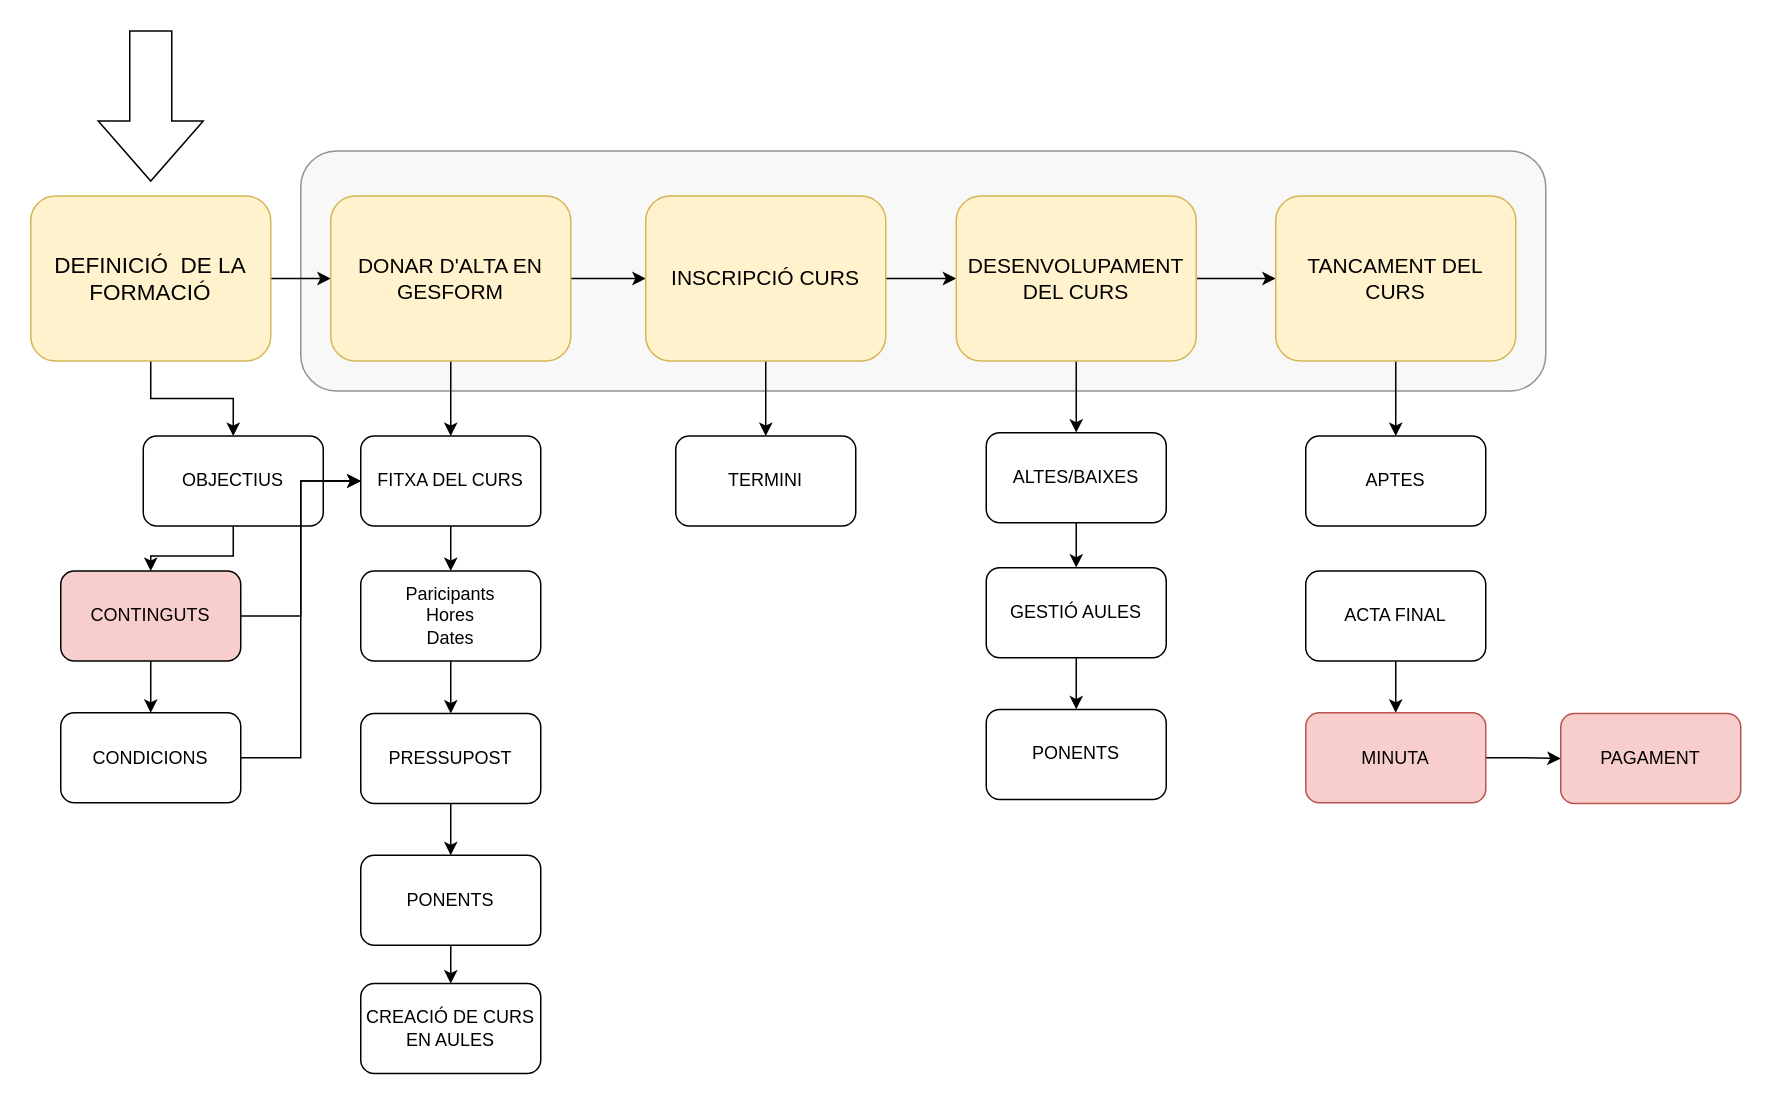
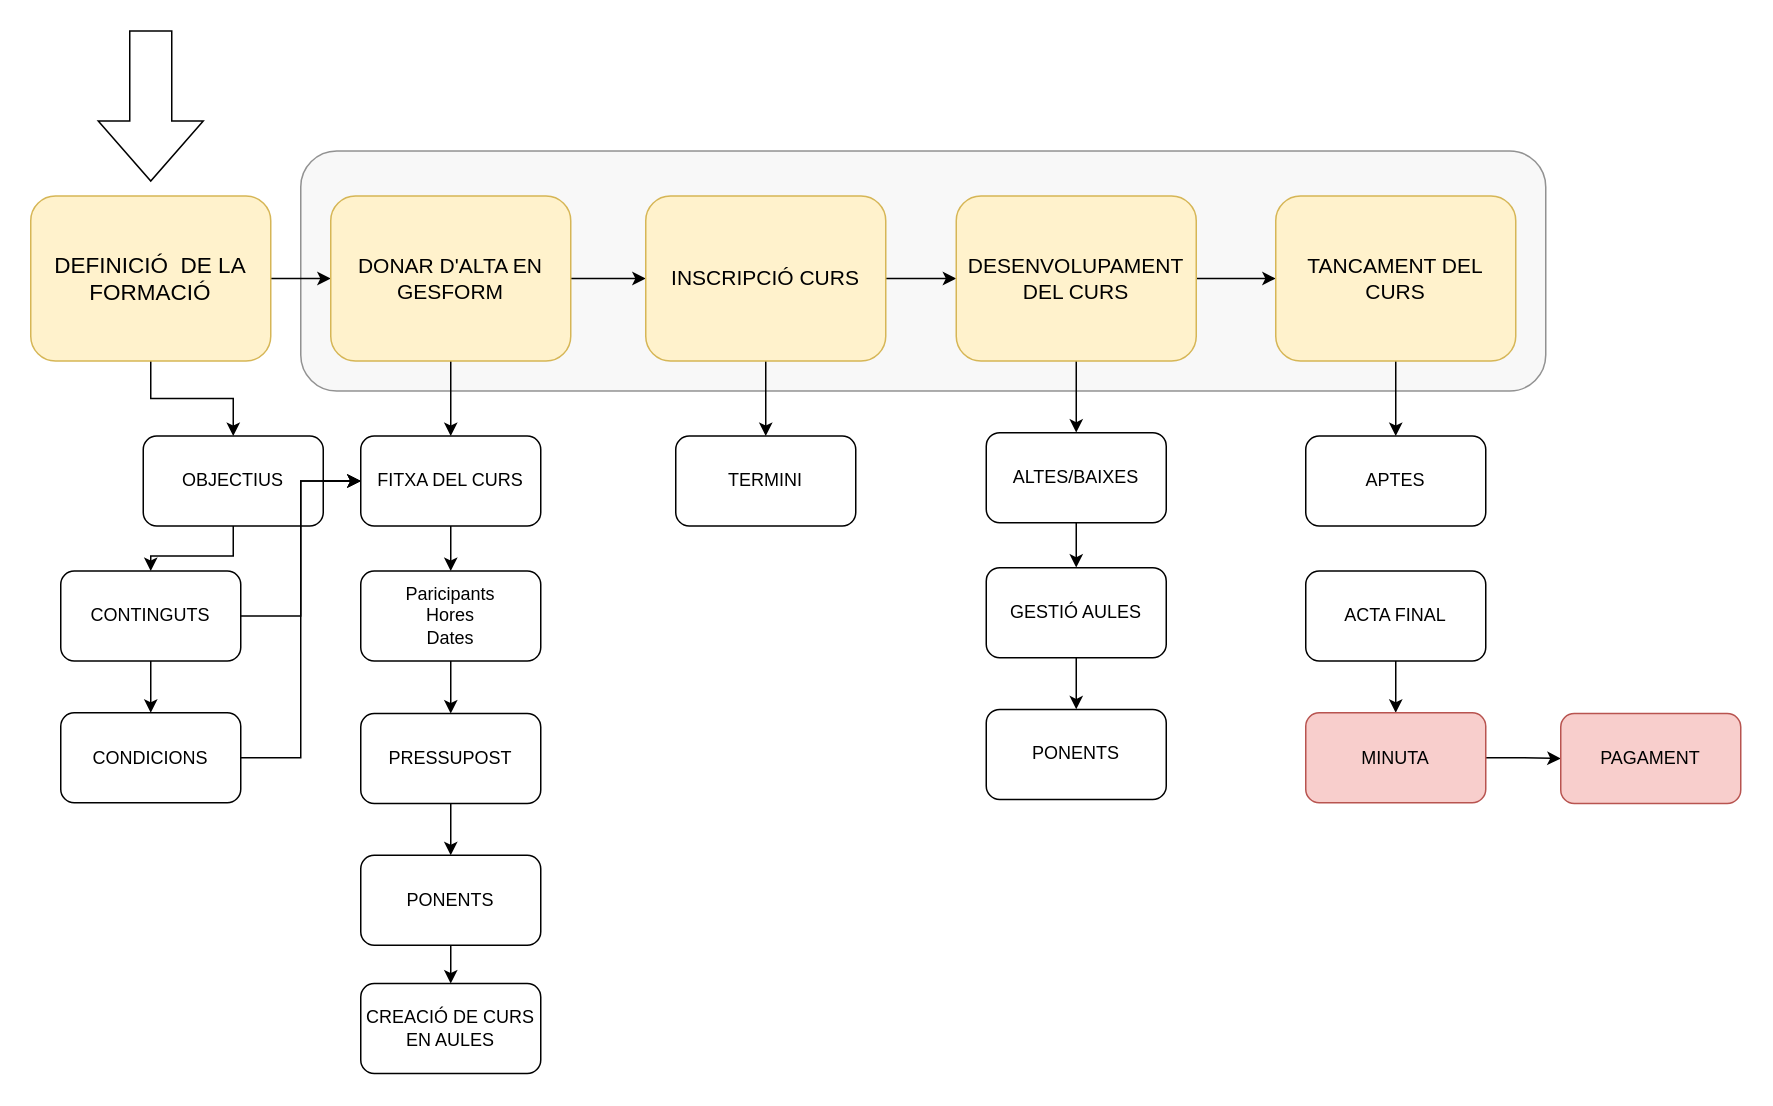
(151, 616) -> (151, 616)
